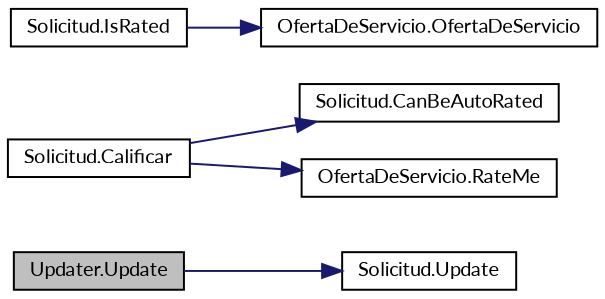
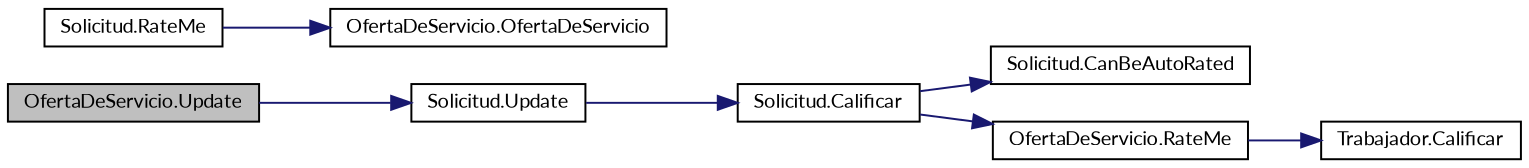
(99, 28) -> (134, 28)
none -> (652, 103)
none -> (1421, 140)
(99, 271) -> (134, 103)
